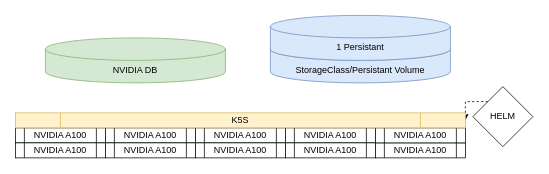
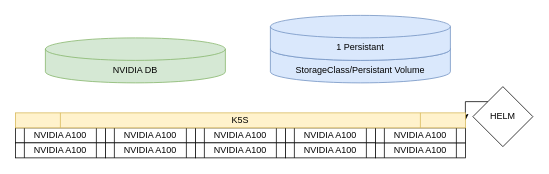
(472, 102) -> (472, 102)
